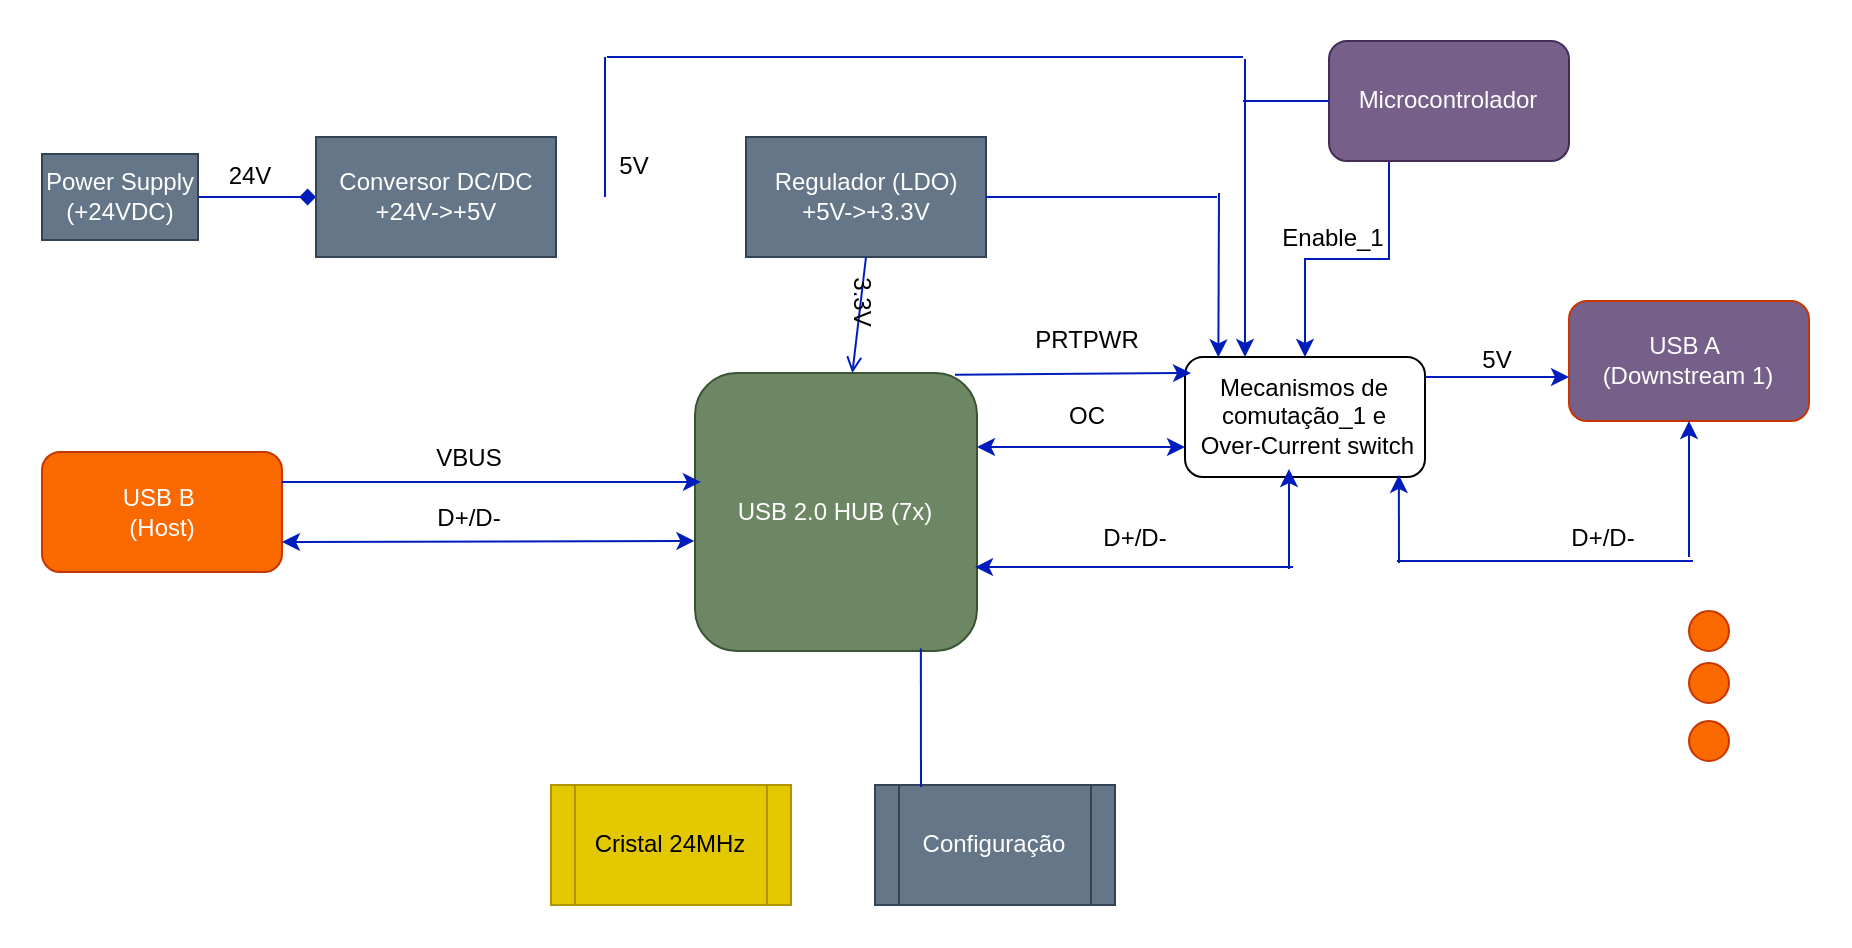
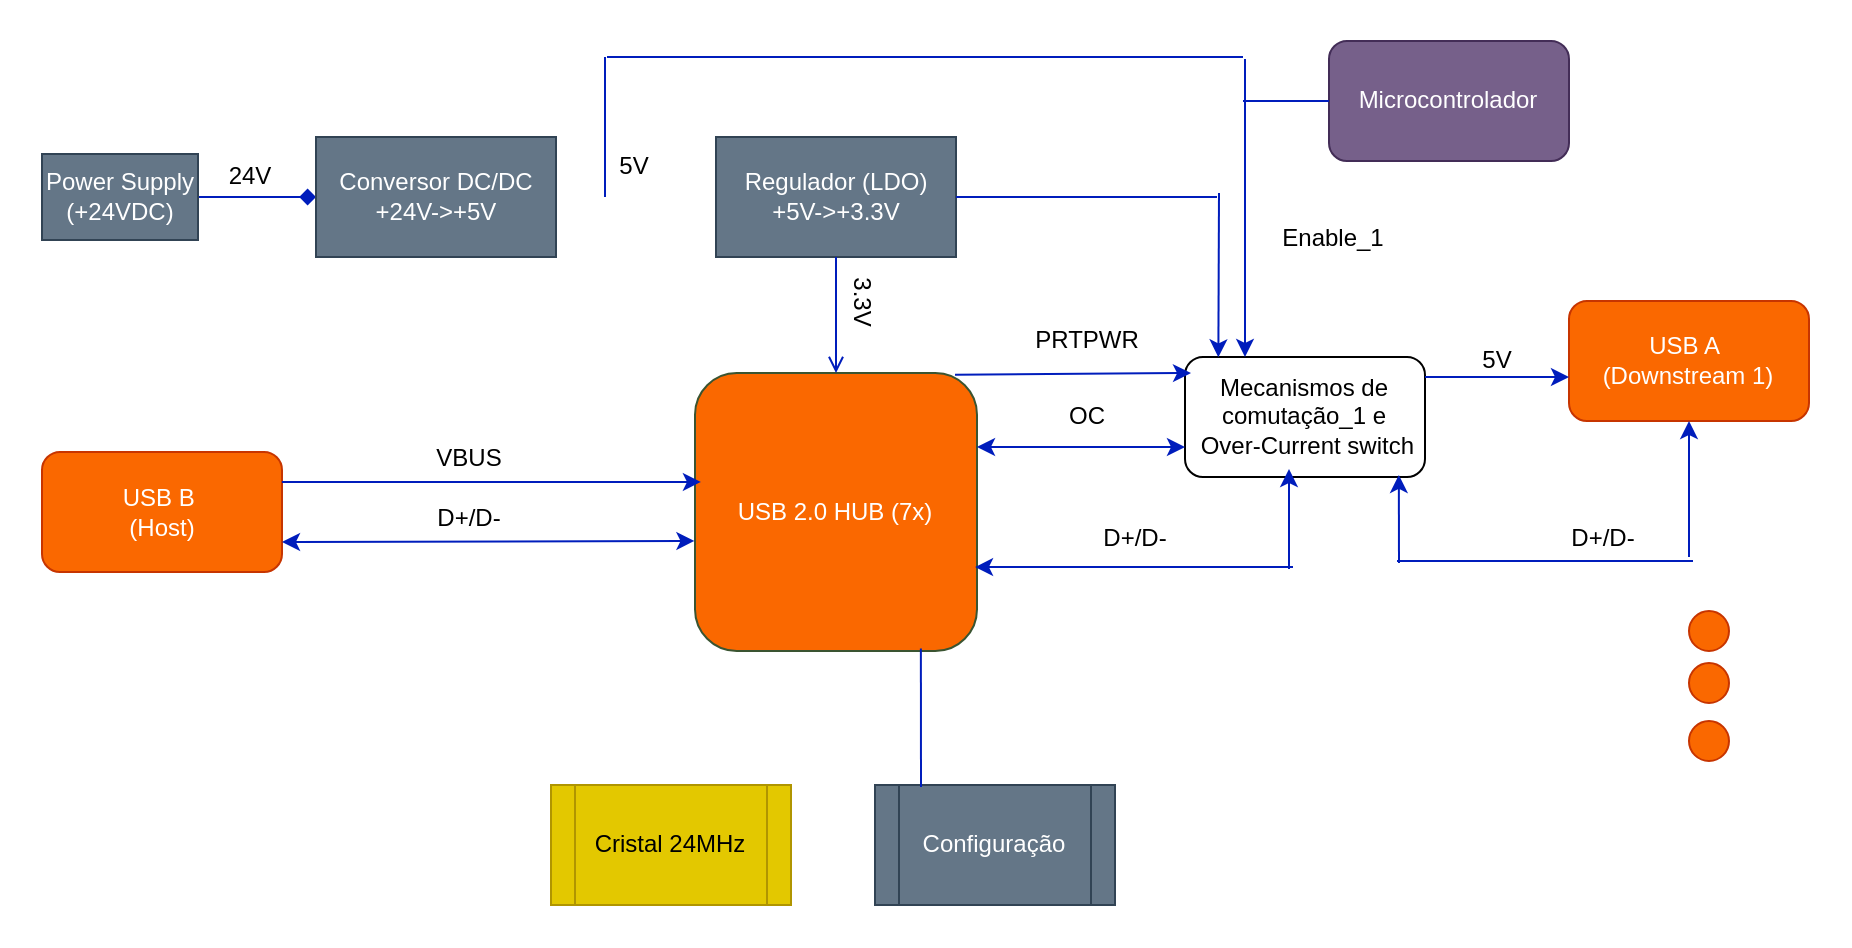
(866, 197) -> (836, 197)
(1354, 259) -> none
(1689, 361) -> (1689, 361)
(836, 512) -> (836, 512)
